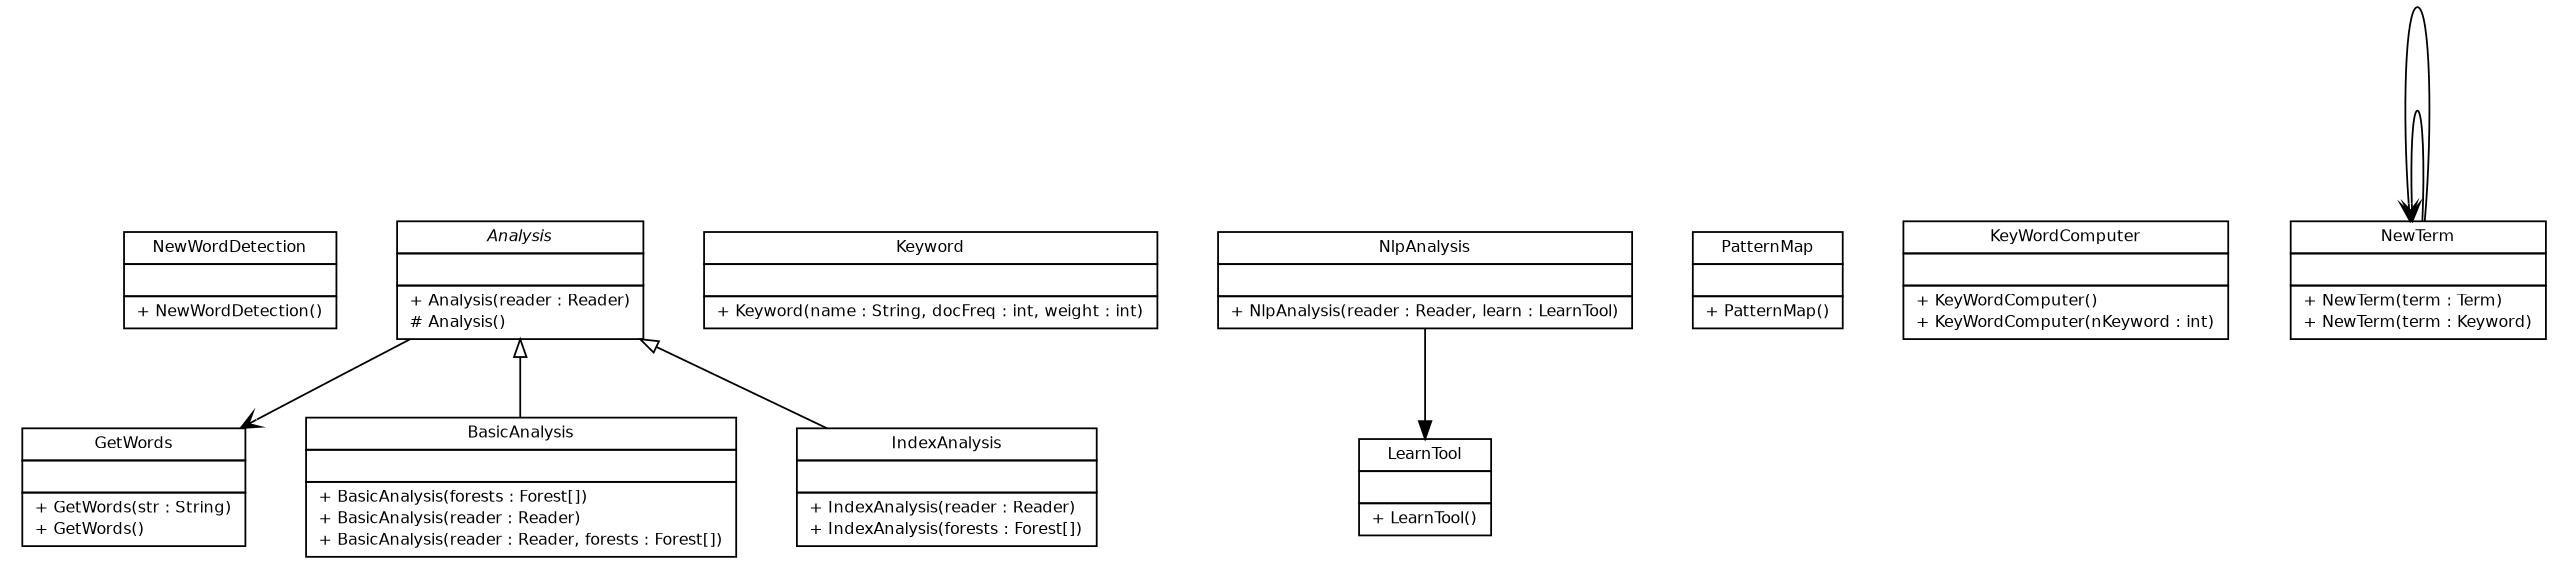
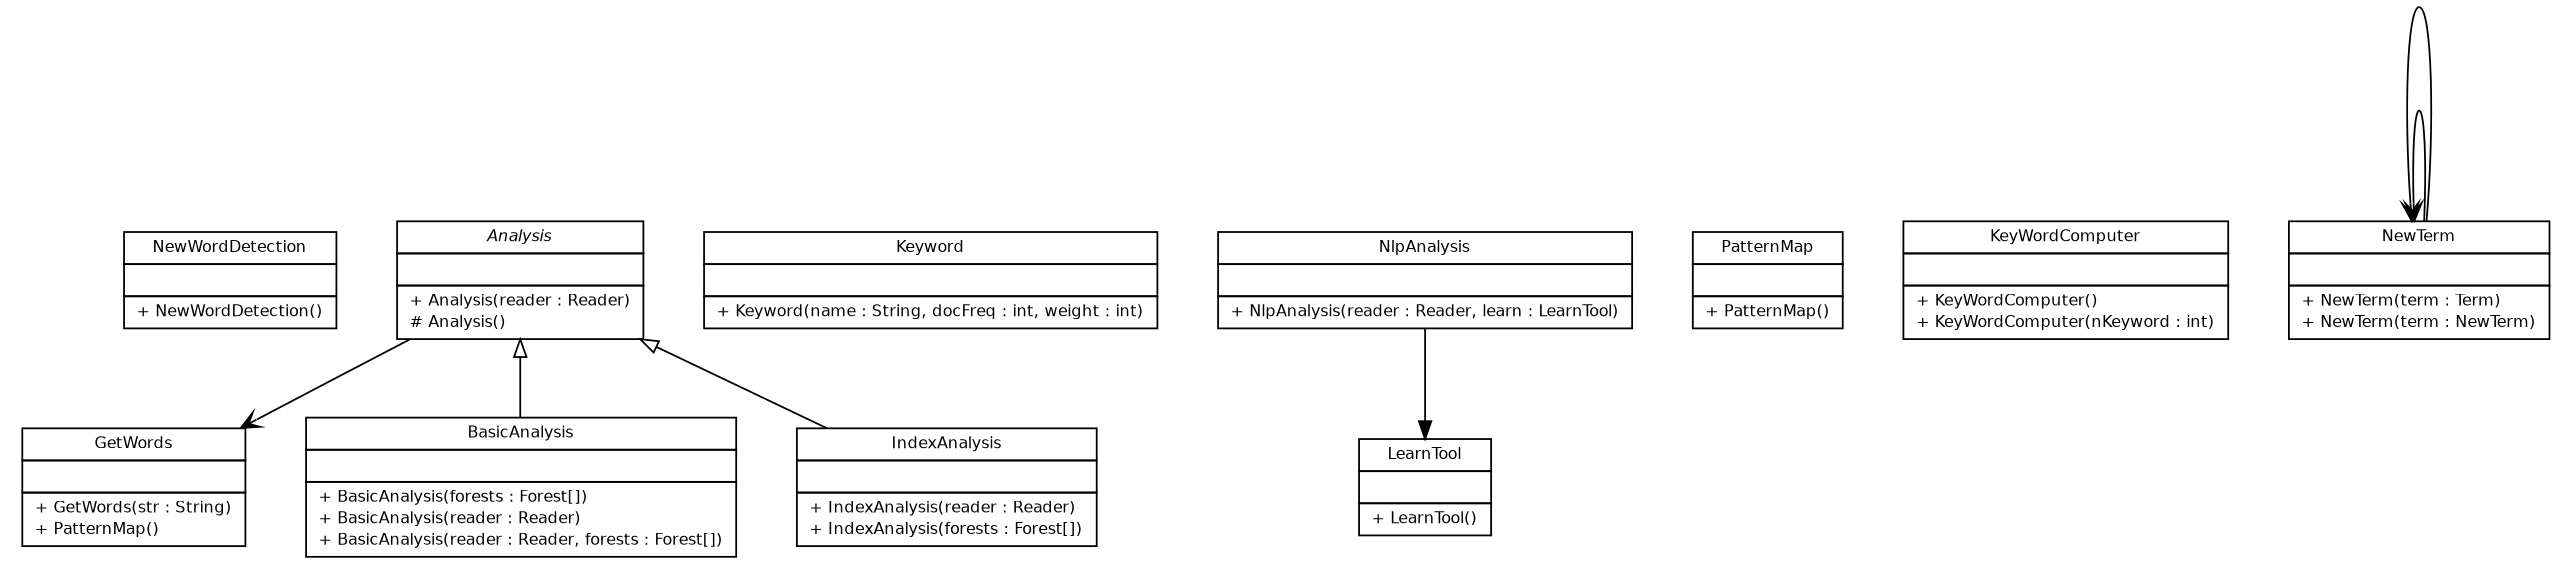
(2418, 322) -> (2419, 322)
(90, 529) -> (97, 529)
